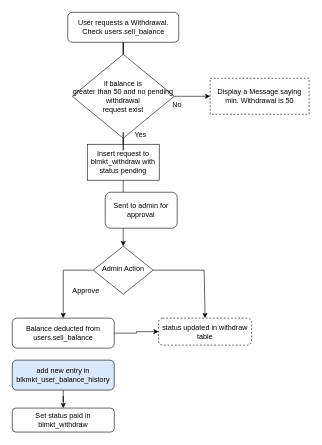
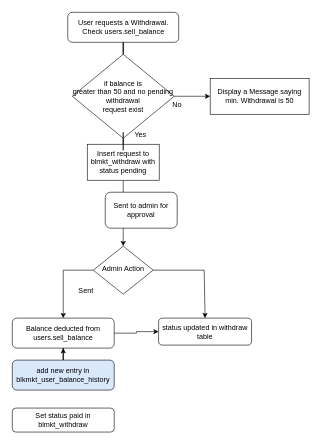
(260, 96) -> (260, 96)
(86, 291) -> (86, 291)
(205, 332) -> (205, 332)
(63, 399) -> (63, 352)
